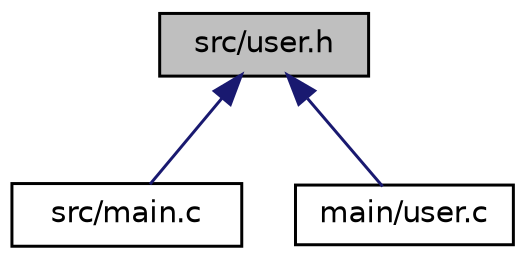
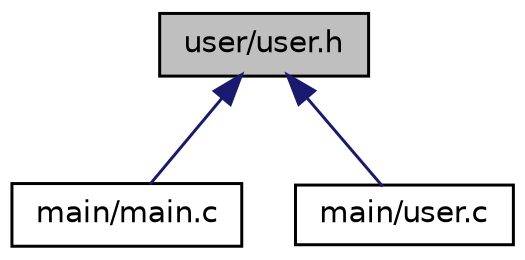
(264, 45) -> (264, 45)
(127, 215) -> (127, 215)
